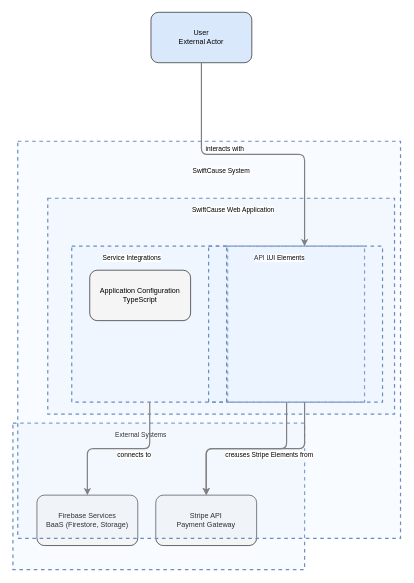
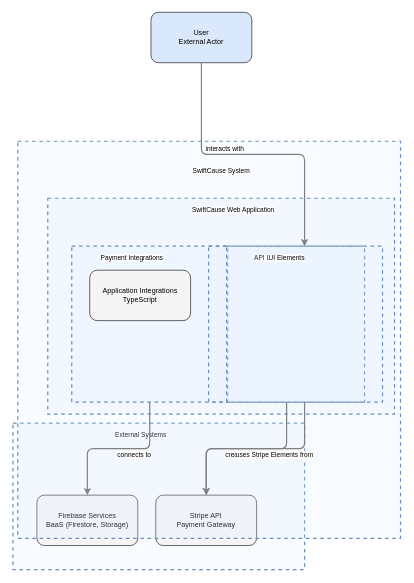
(132, 258) -> (132, 258)
(140, 296) -> (140, 296)
